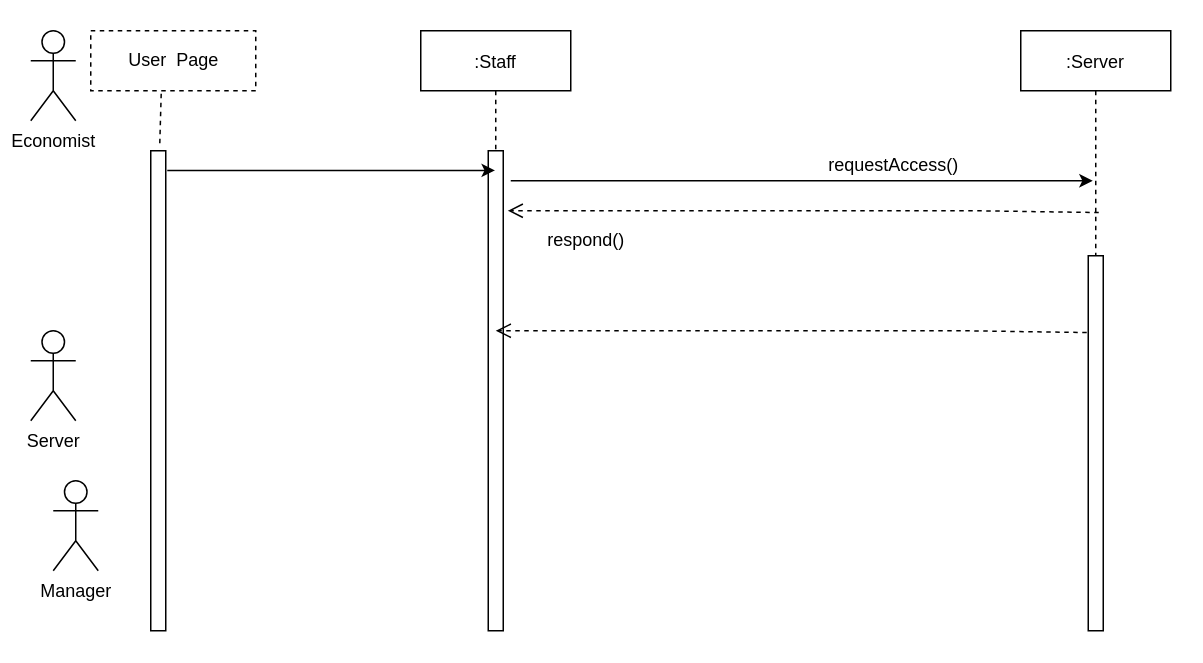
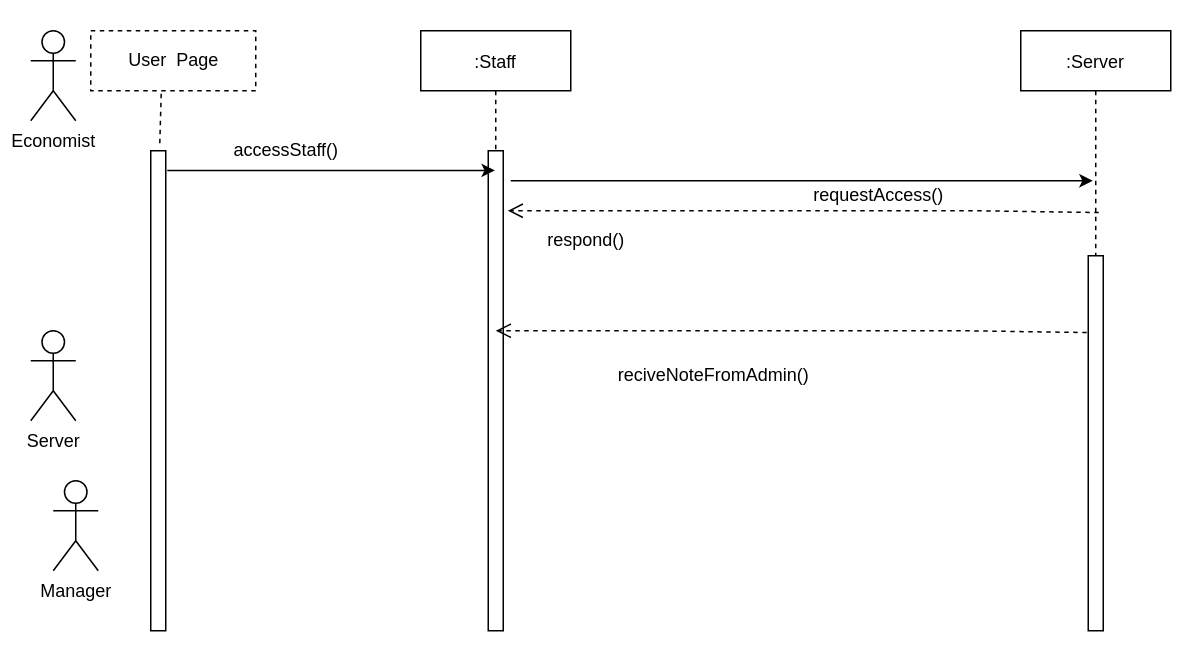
none -> (286, 151)
(893, 166) -> (878, 196)
none -> (713, 376)
